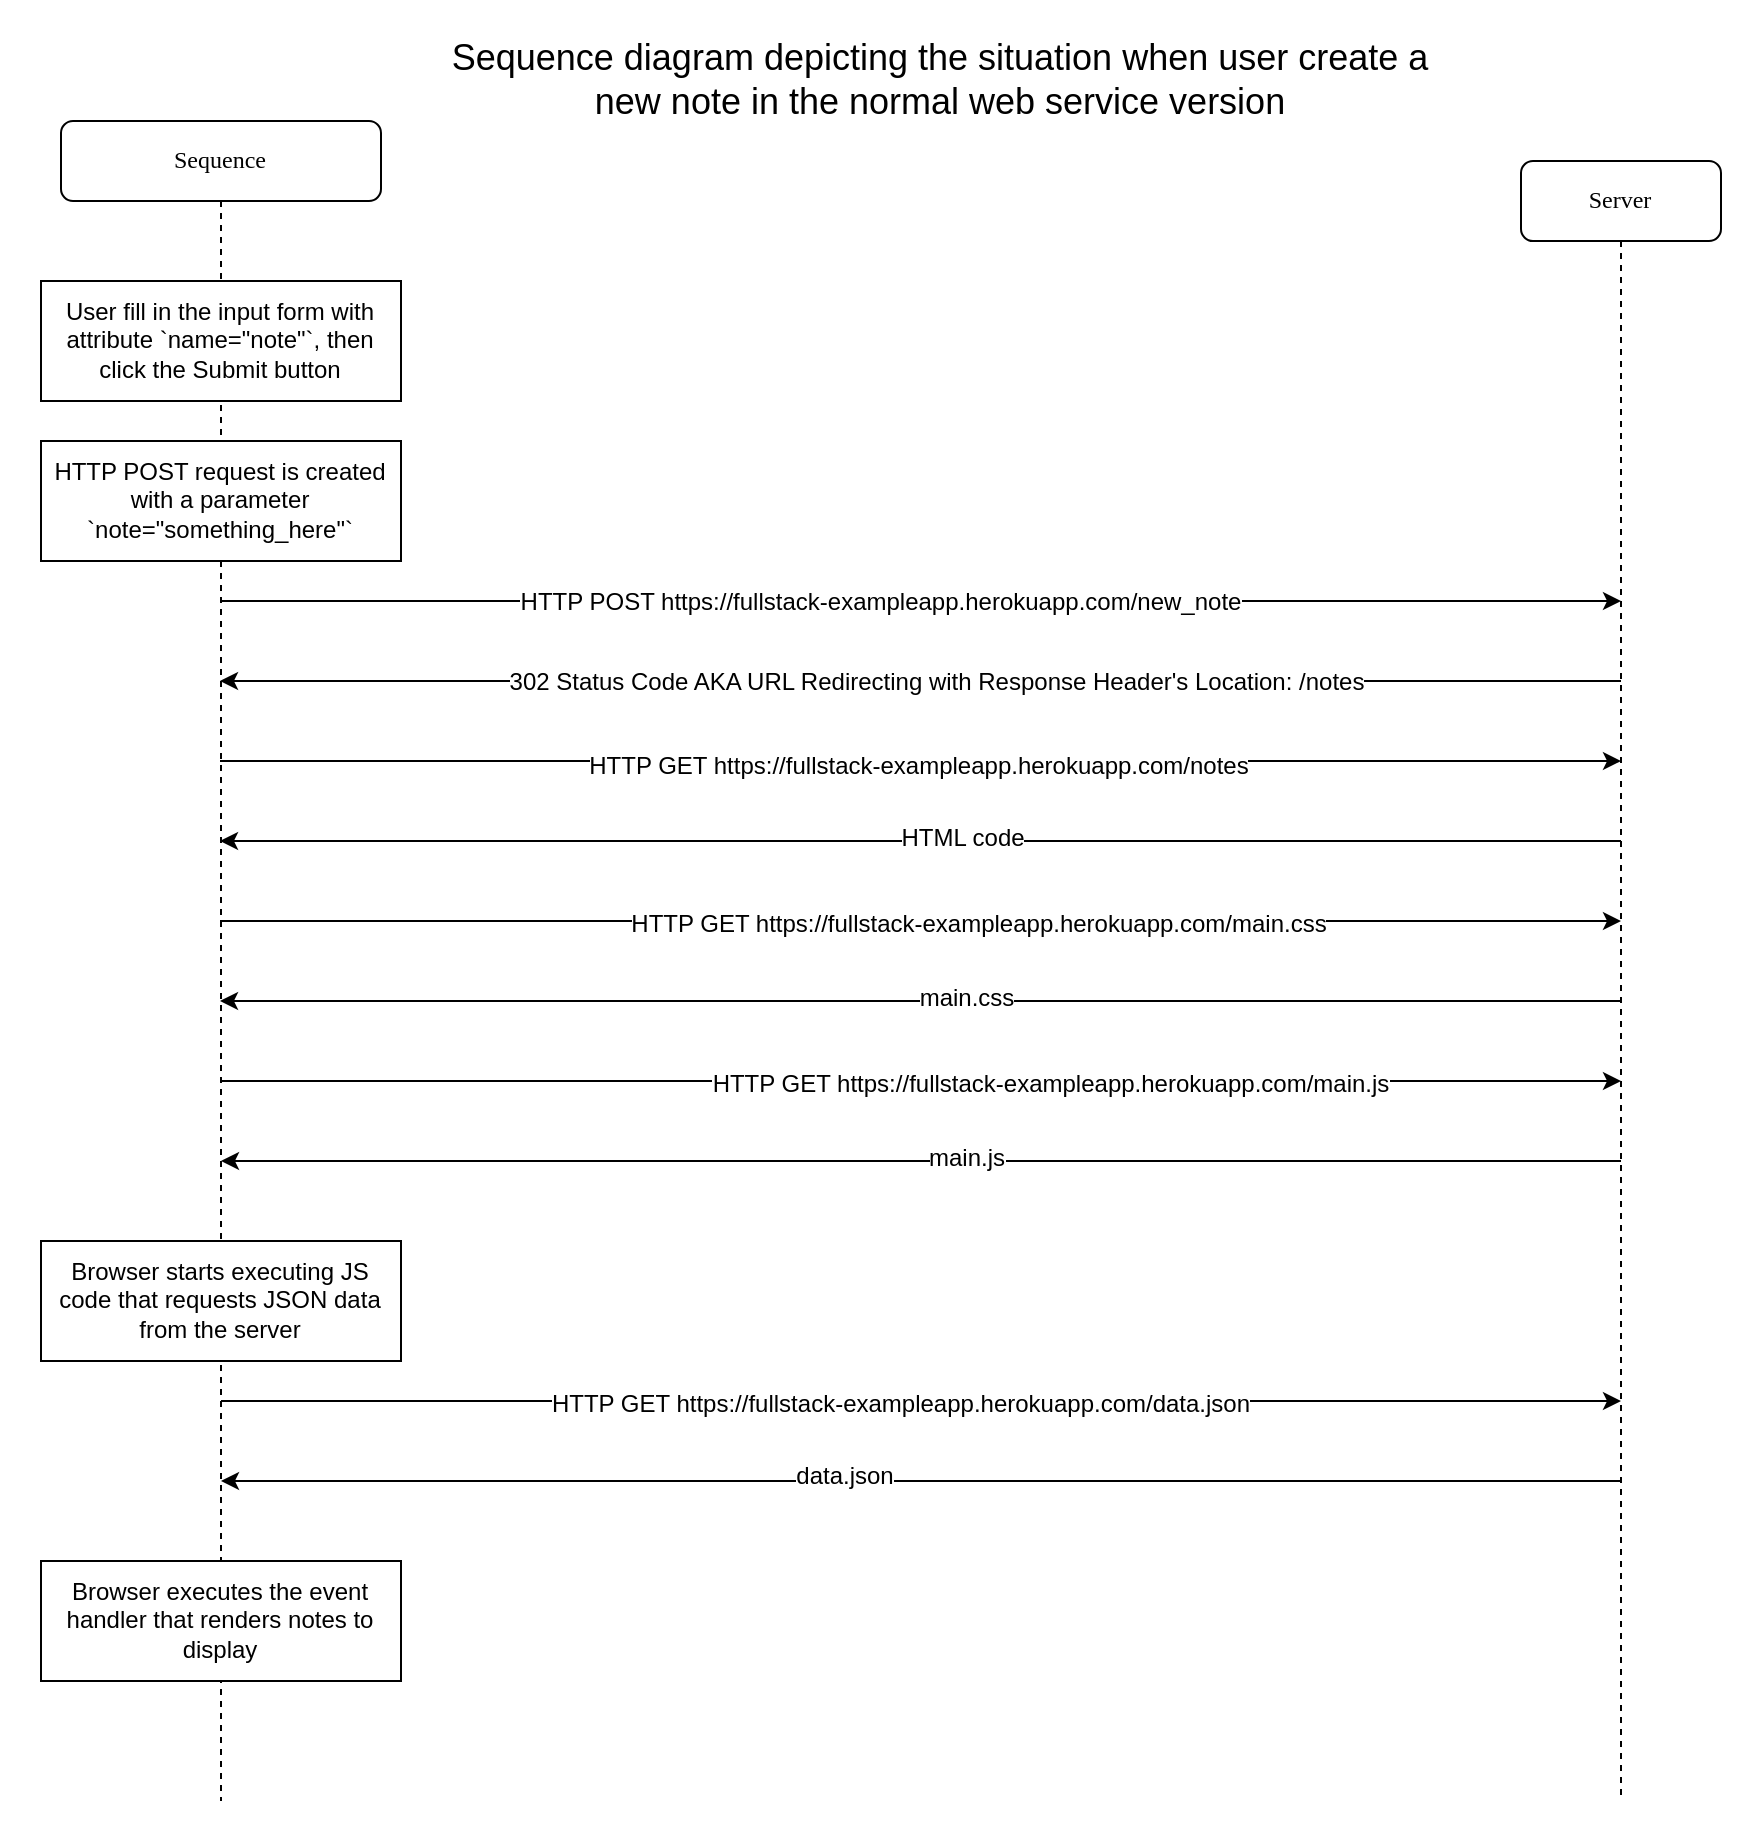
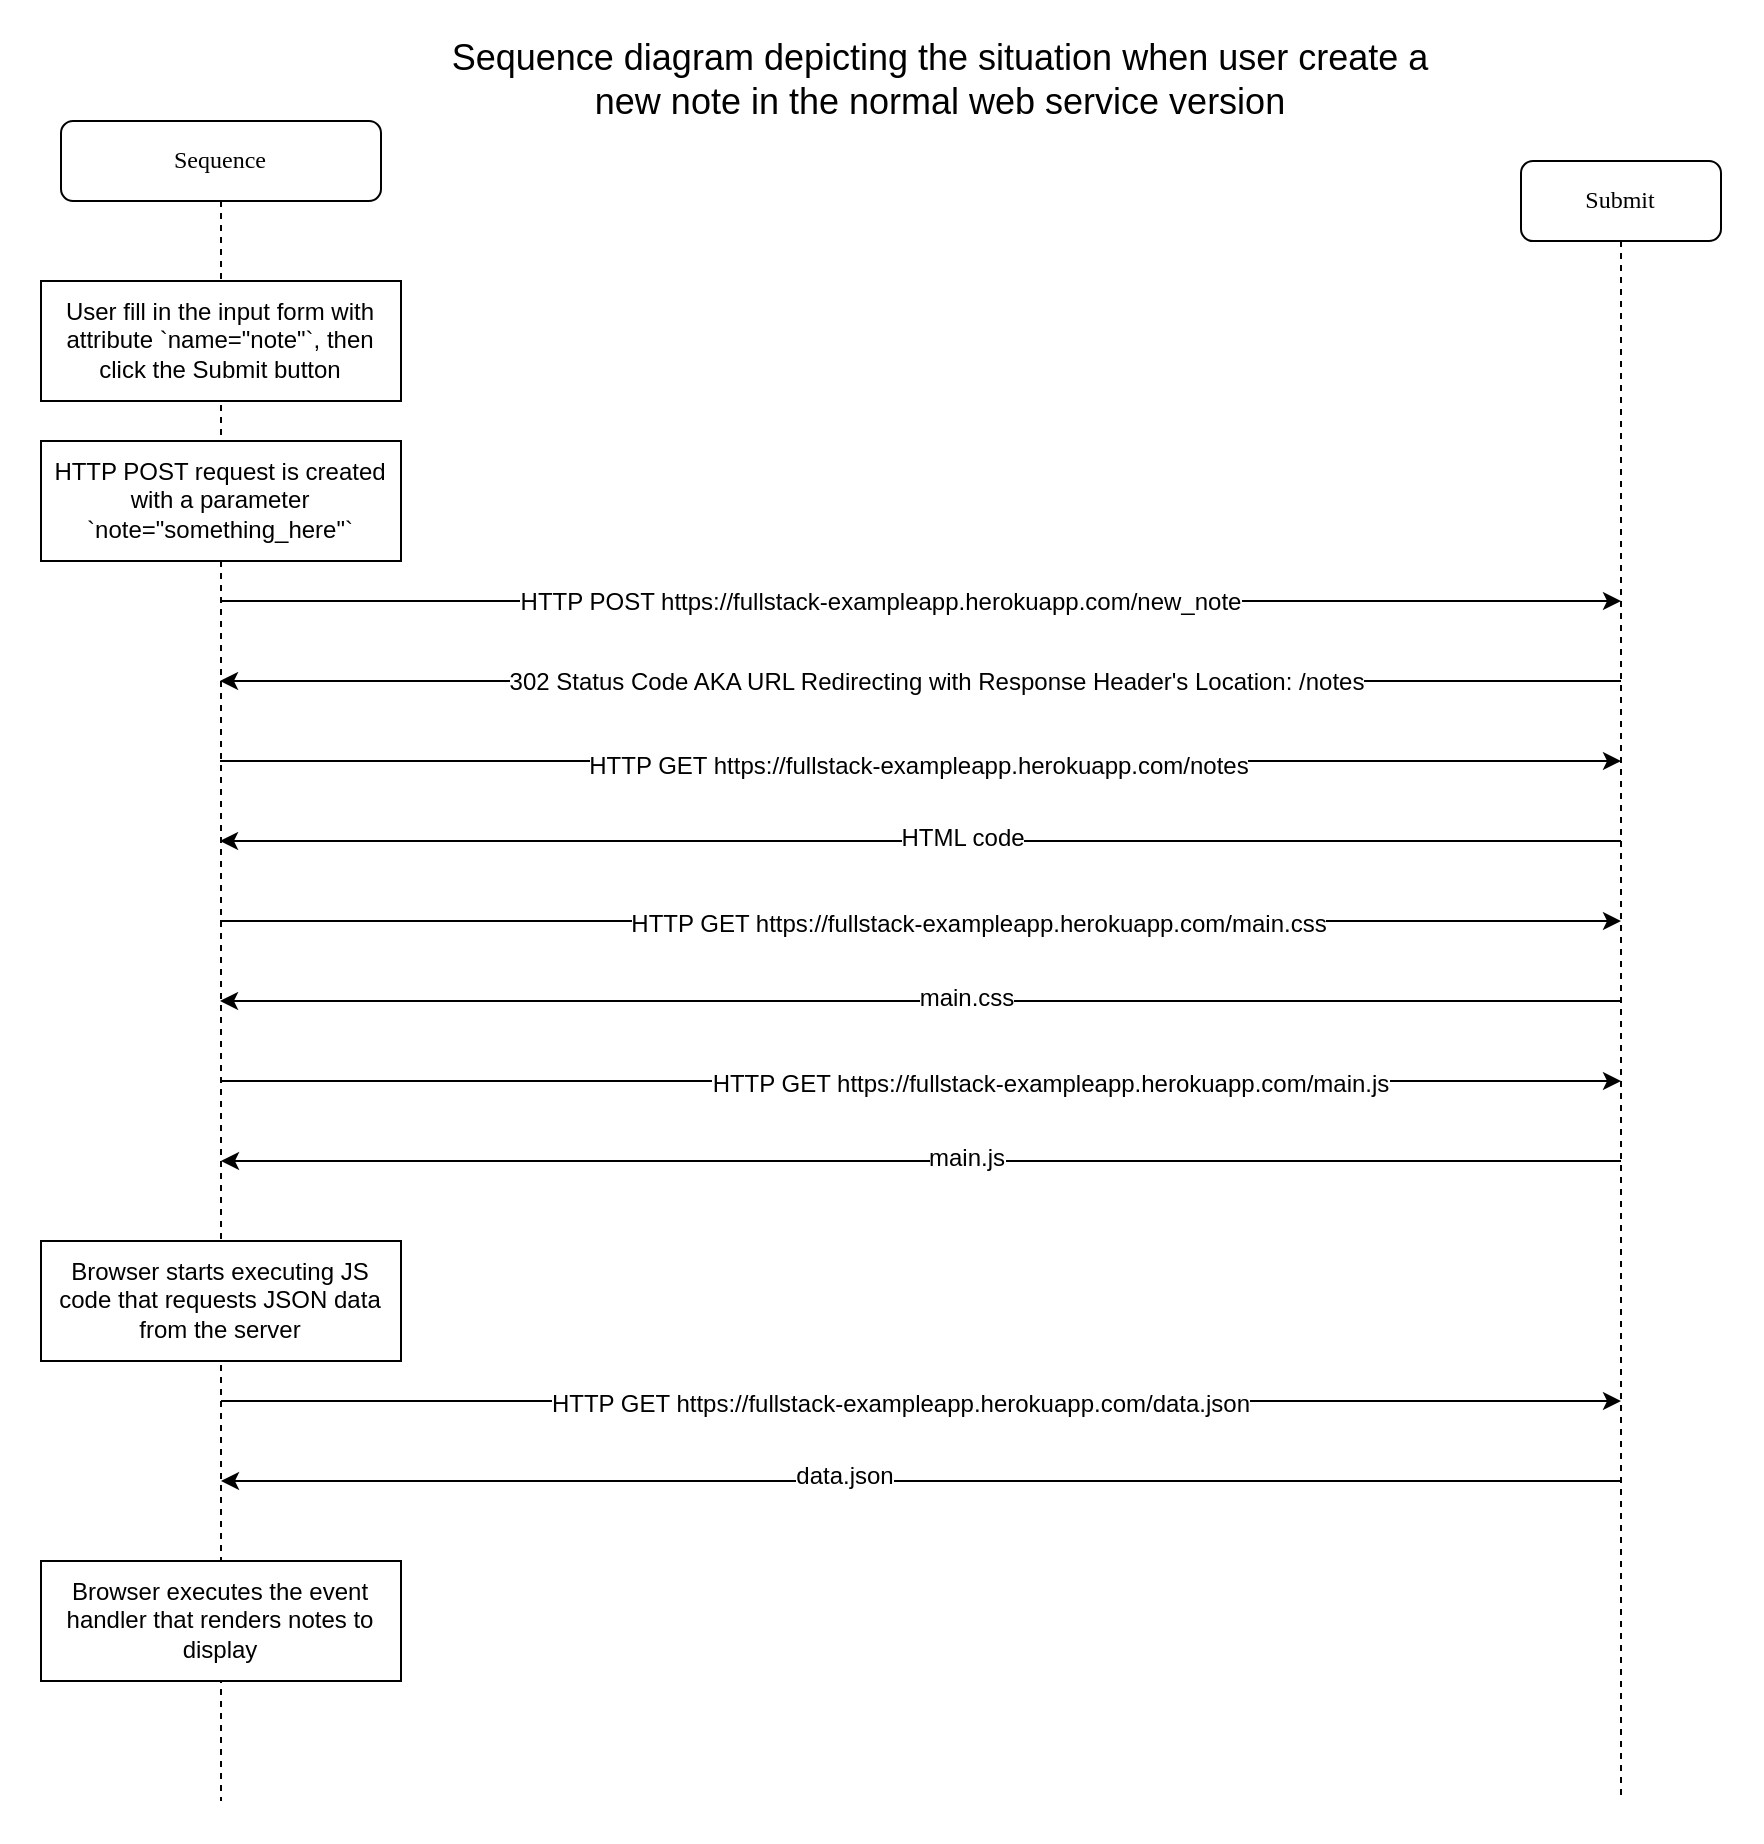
(1621, 201) -> (1621, 201)
